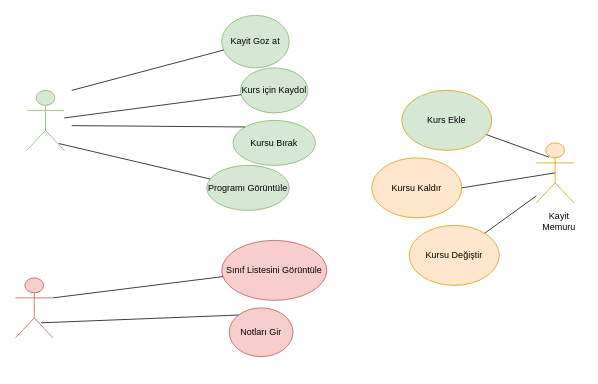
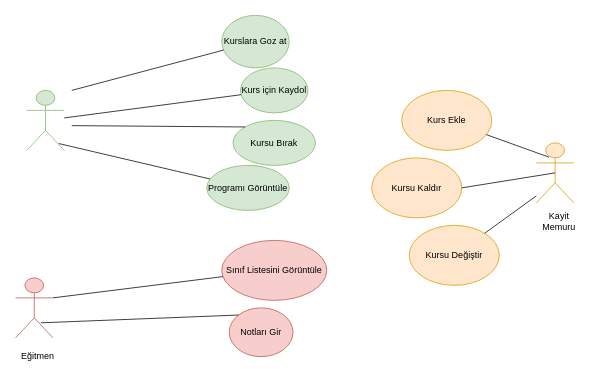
(255, 42) -> (255, 42)
(447, 120) -> (447, 120)
none -> (38, 357)
